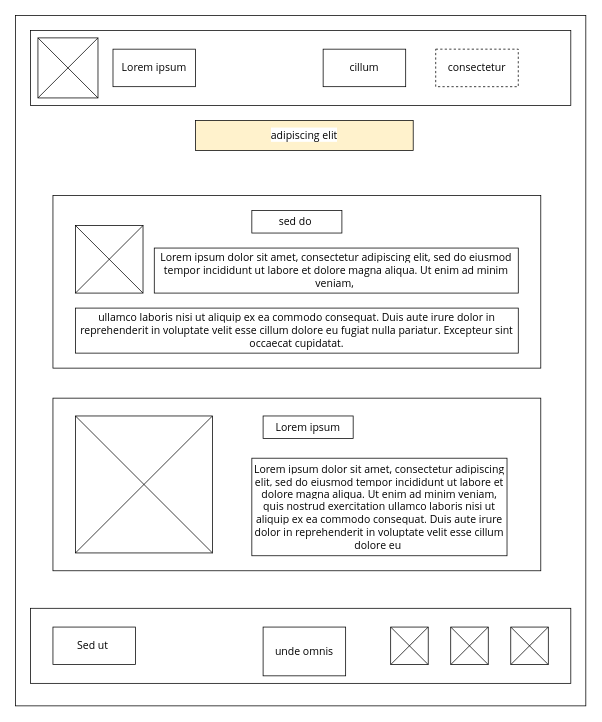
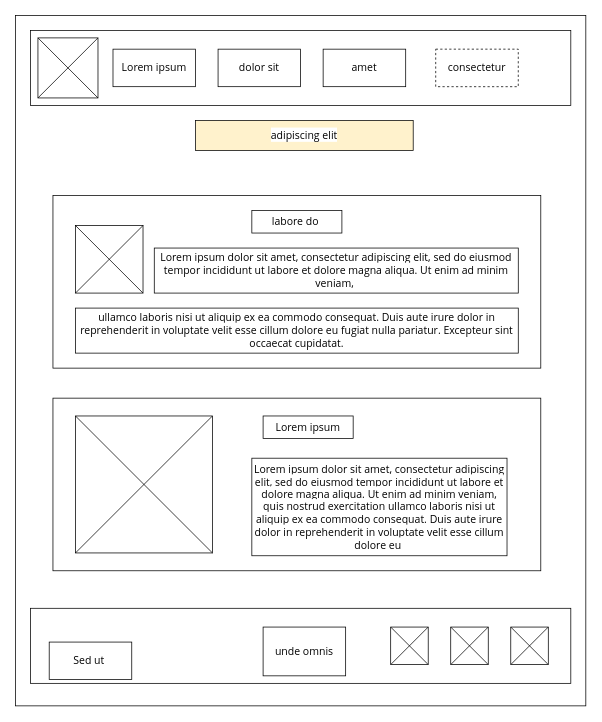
none -> (259, 68)
(364, 68) -> (364, 68)
(297, 222) -> (297, 222)
(94, 645) -> (90, 660)
